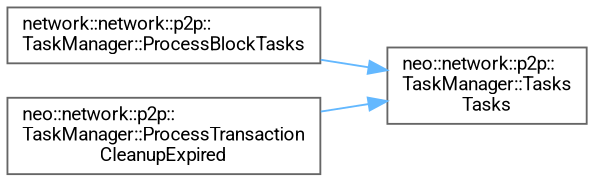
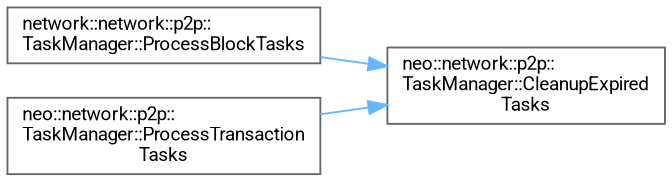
(487, 86) -> (526, 86)
(164, 136) -> (164, 136)
